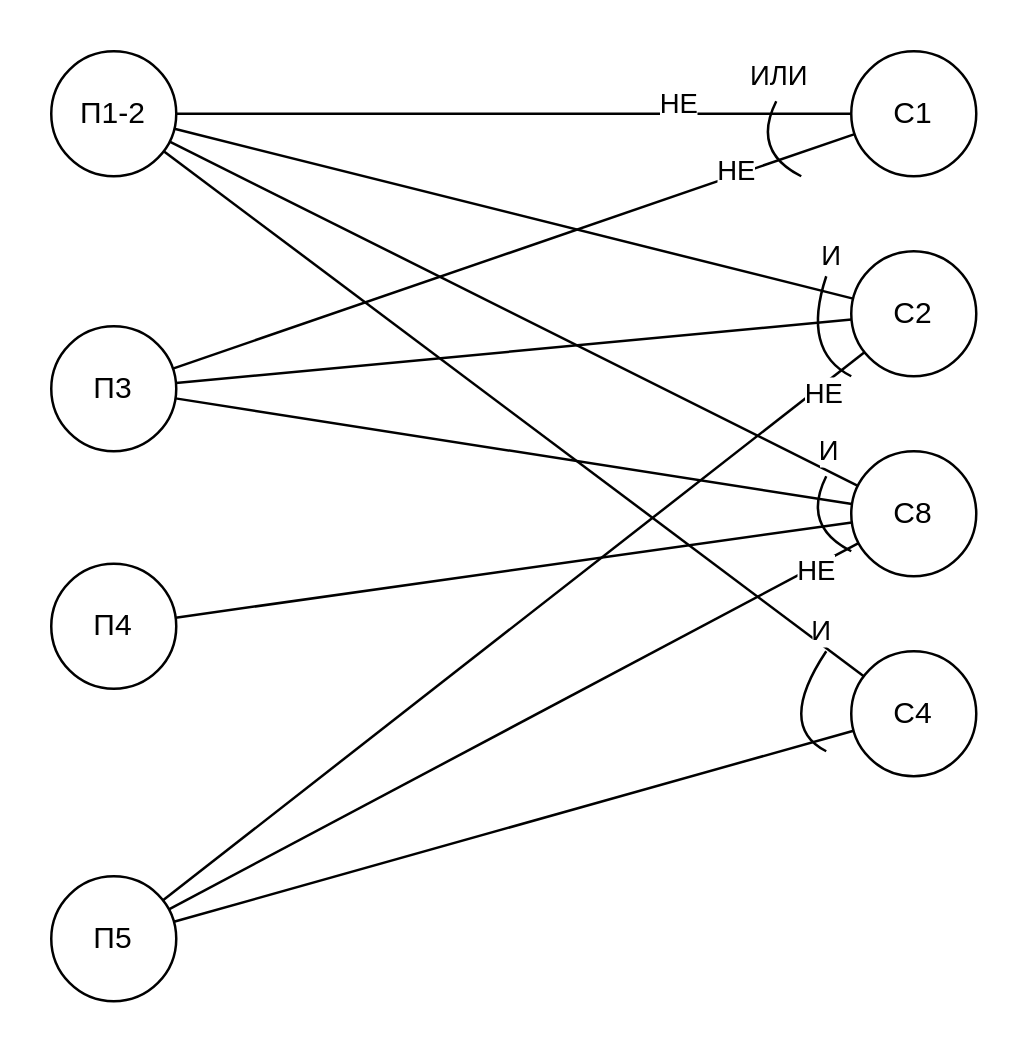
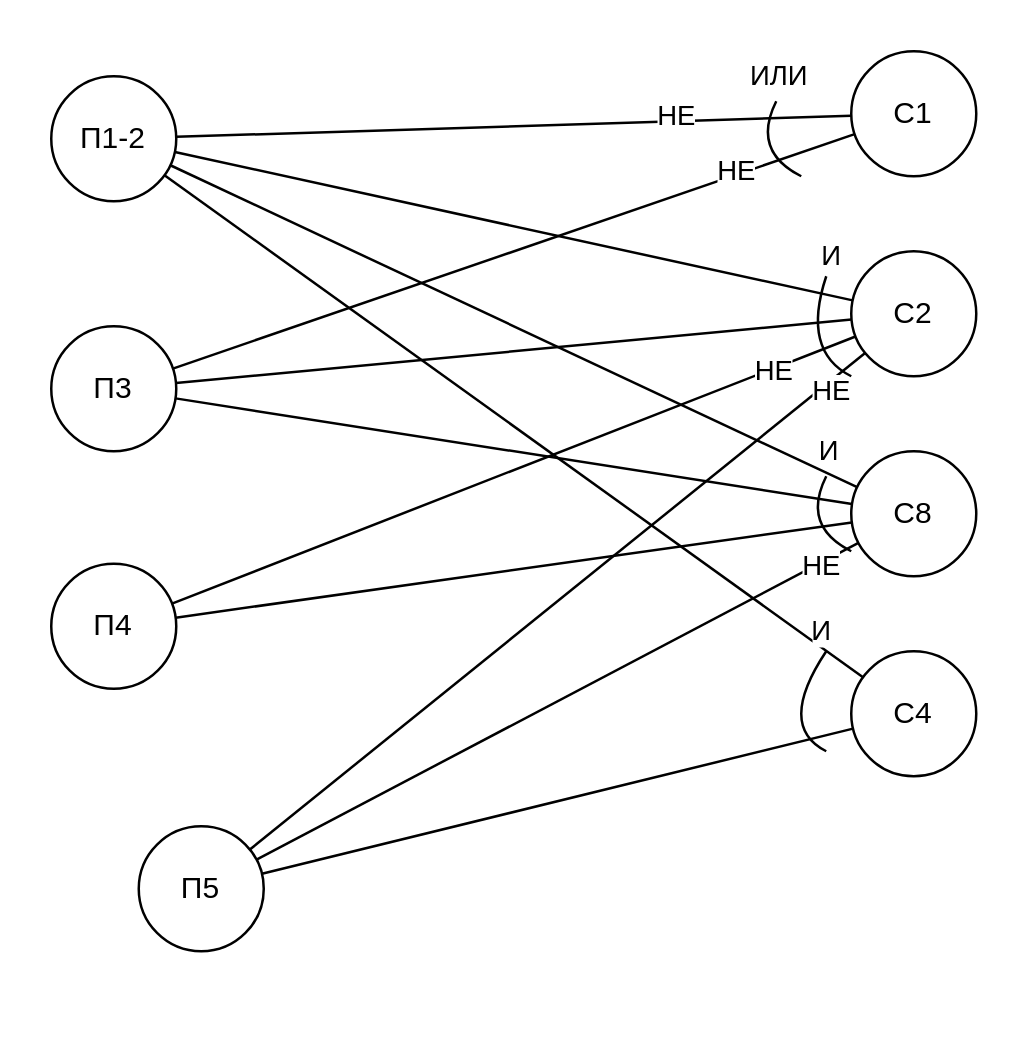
(114, 114) -> (114, 139)
none -> (356, 532)
(114, 939) -> (201, 889)
